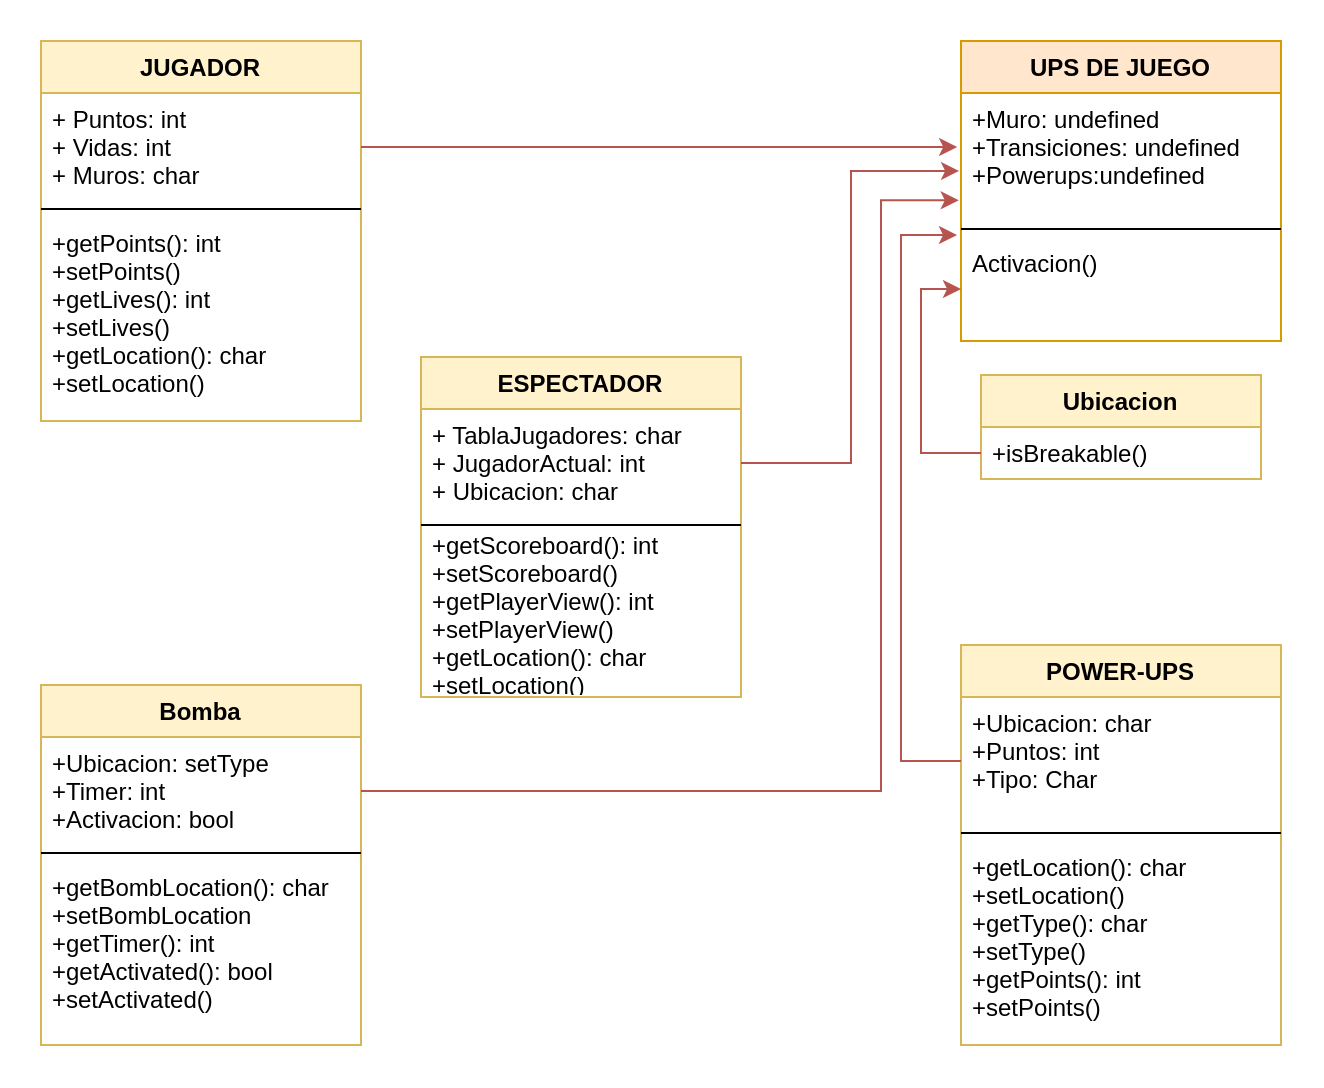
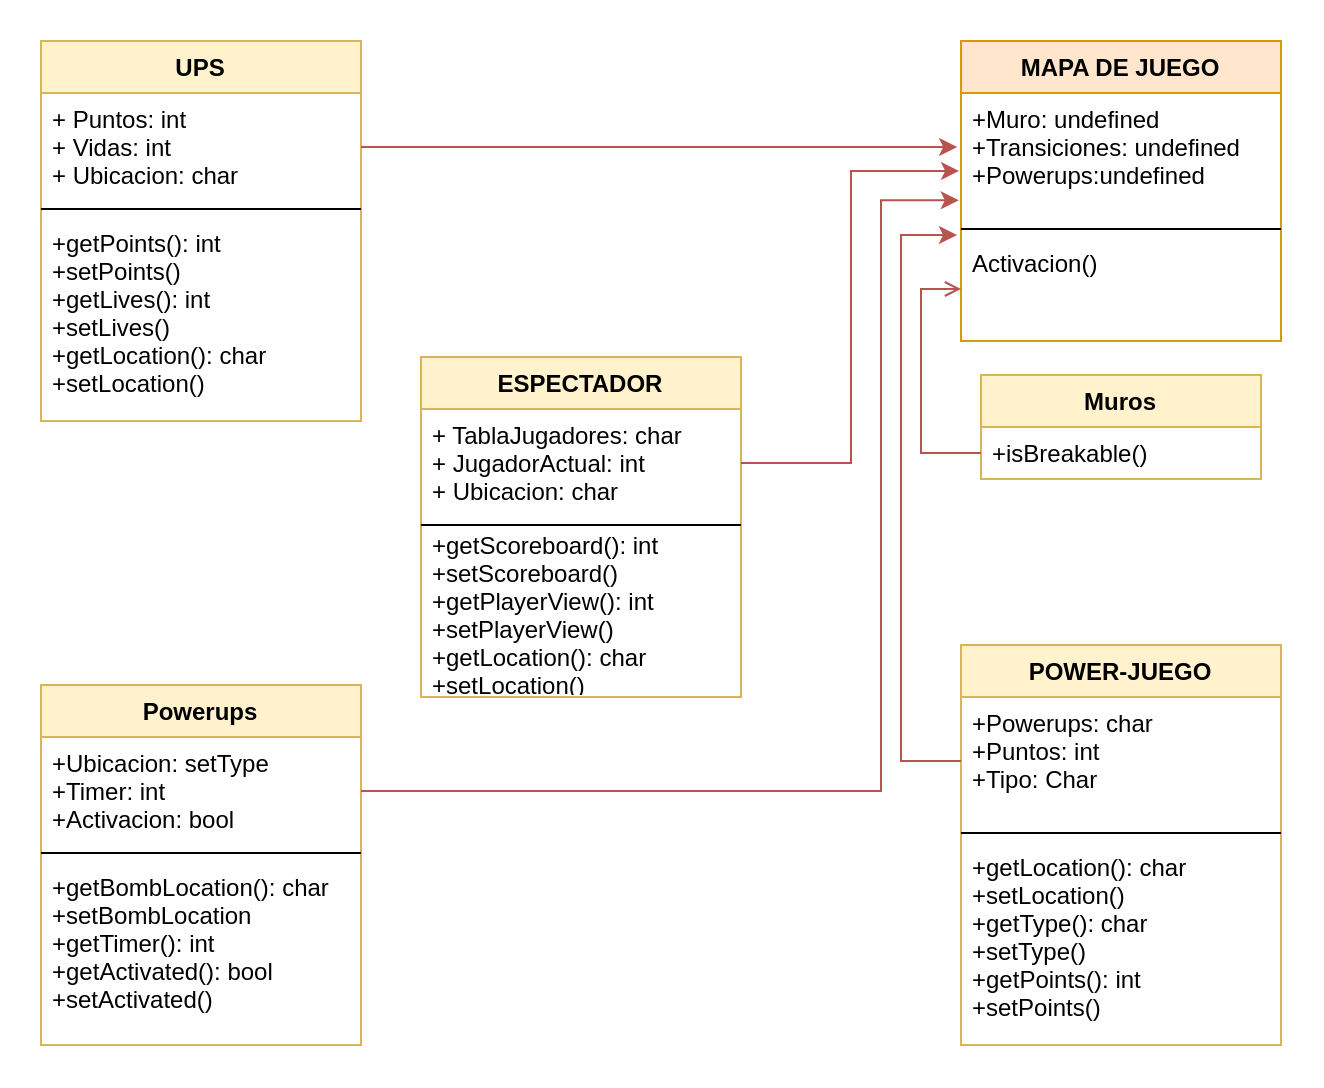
(200, 68) -> (200, 68)
(1120, 68) -> (1120, 68)
(127, 120) -> (127, 120)
(946, 289) -> (949, 289)
(1120, 402) -> (1120, 402)
(1120, 672) -> (1120, 672)
(200, 712) -> (200, 712)
(1067, 724) -> (1067, 724)
